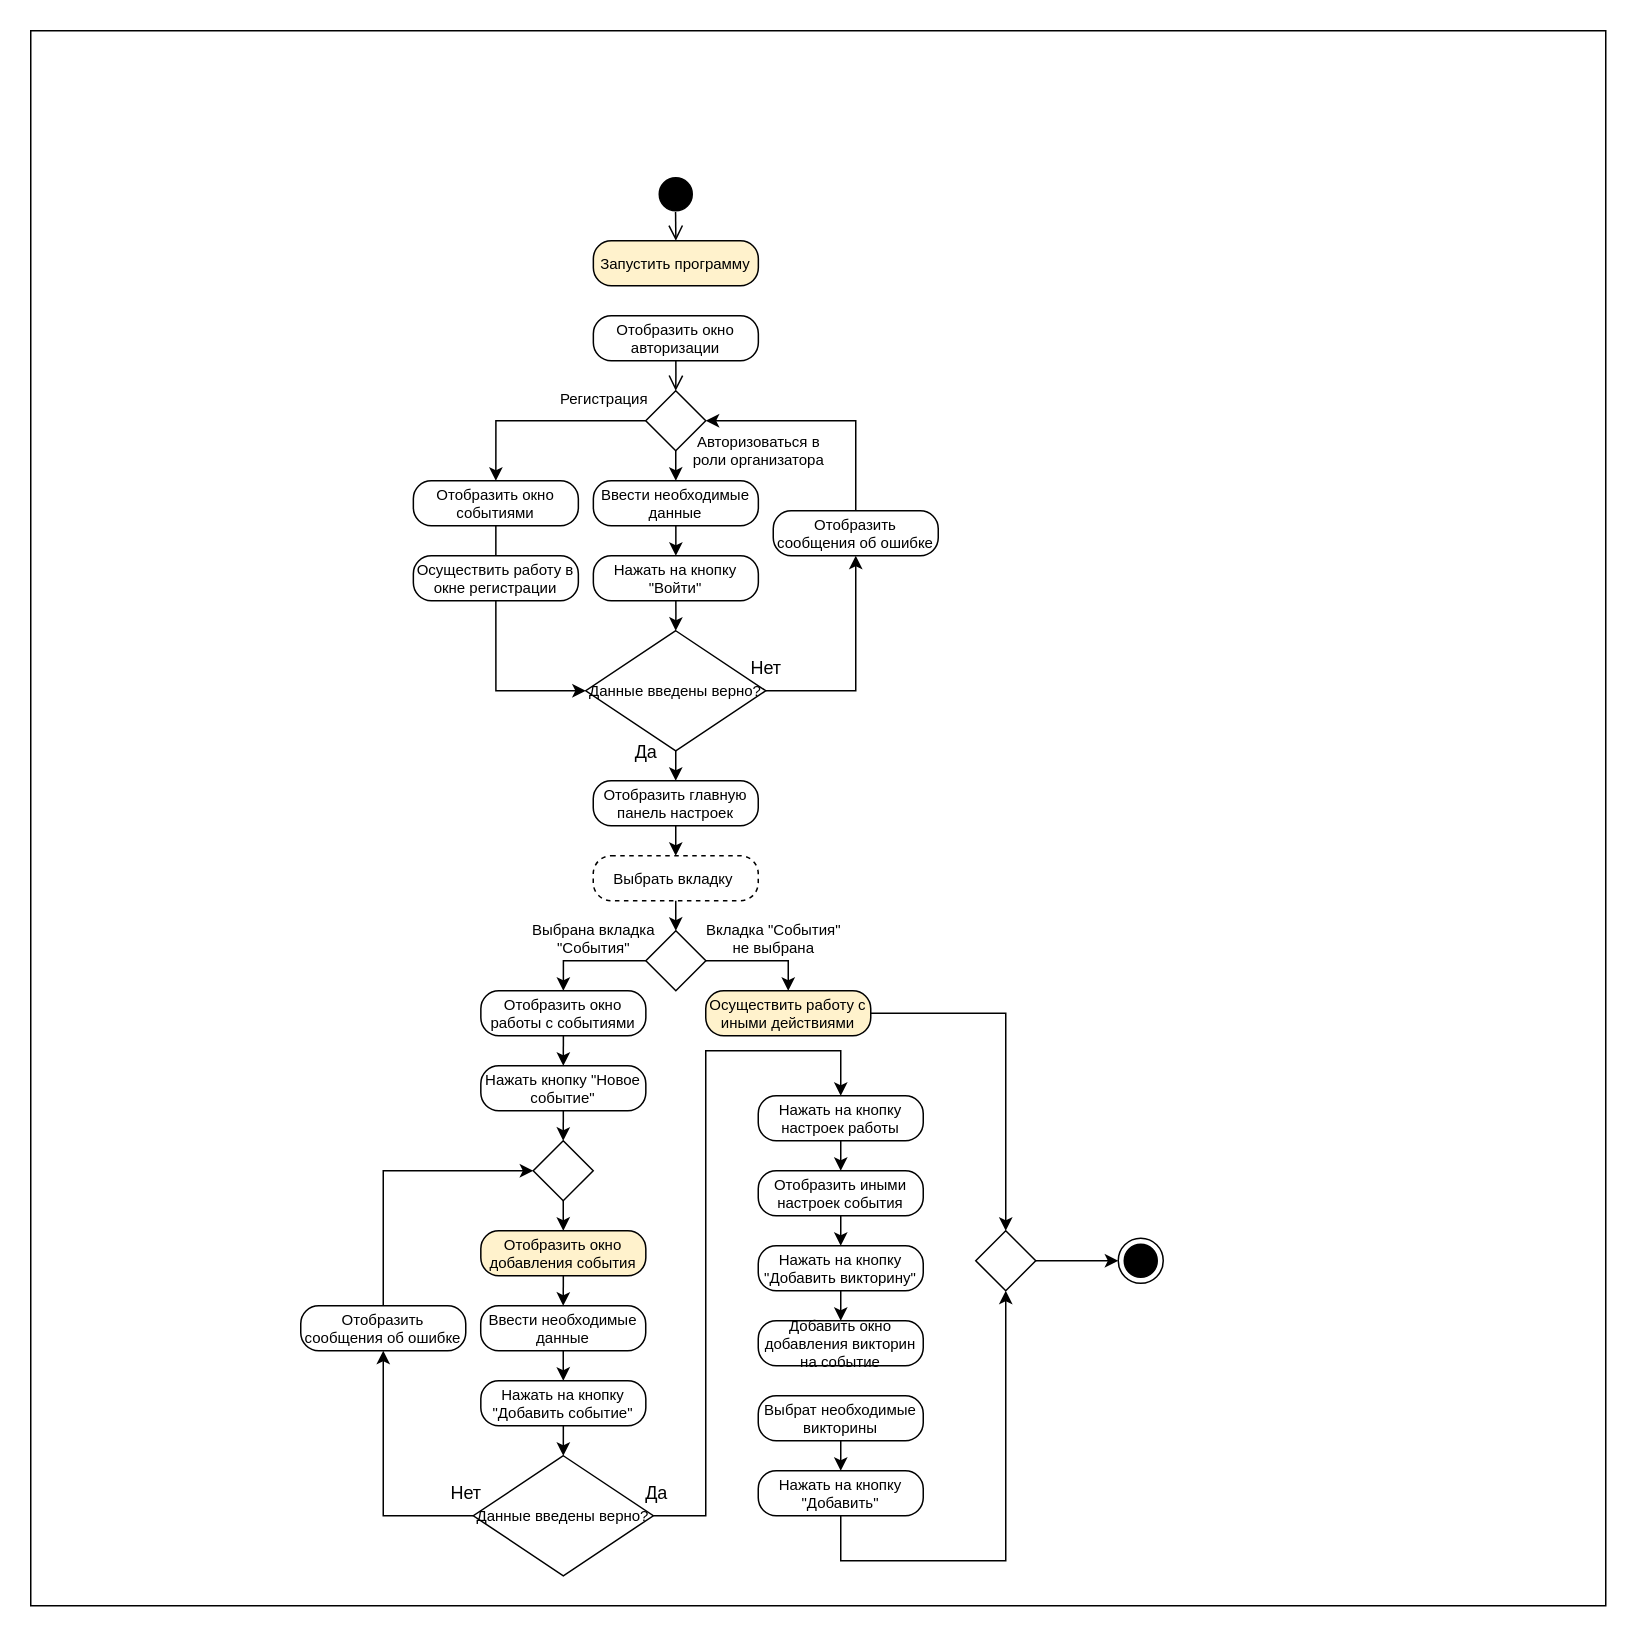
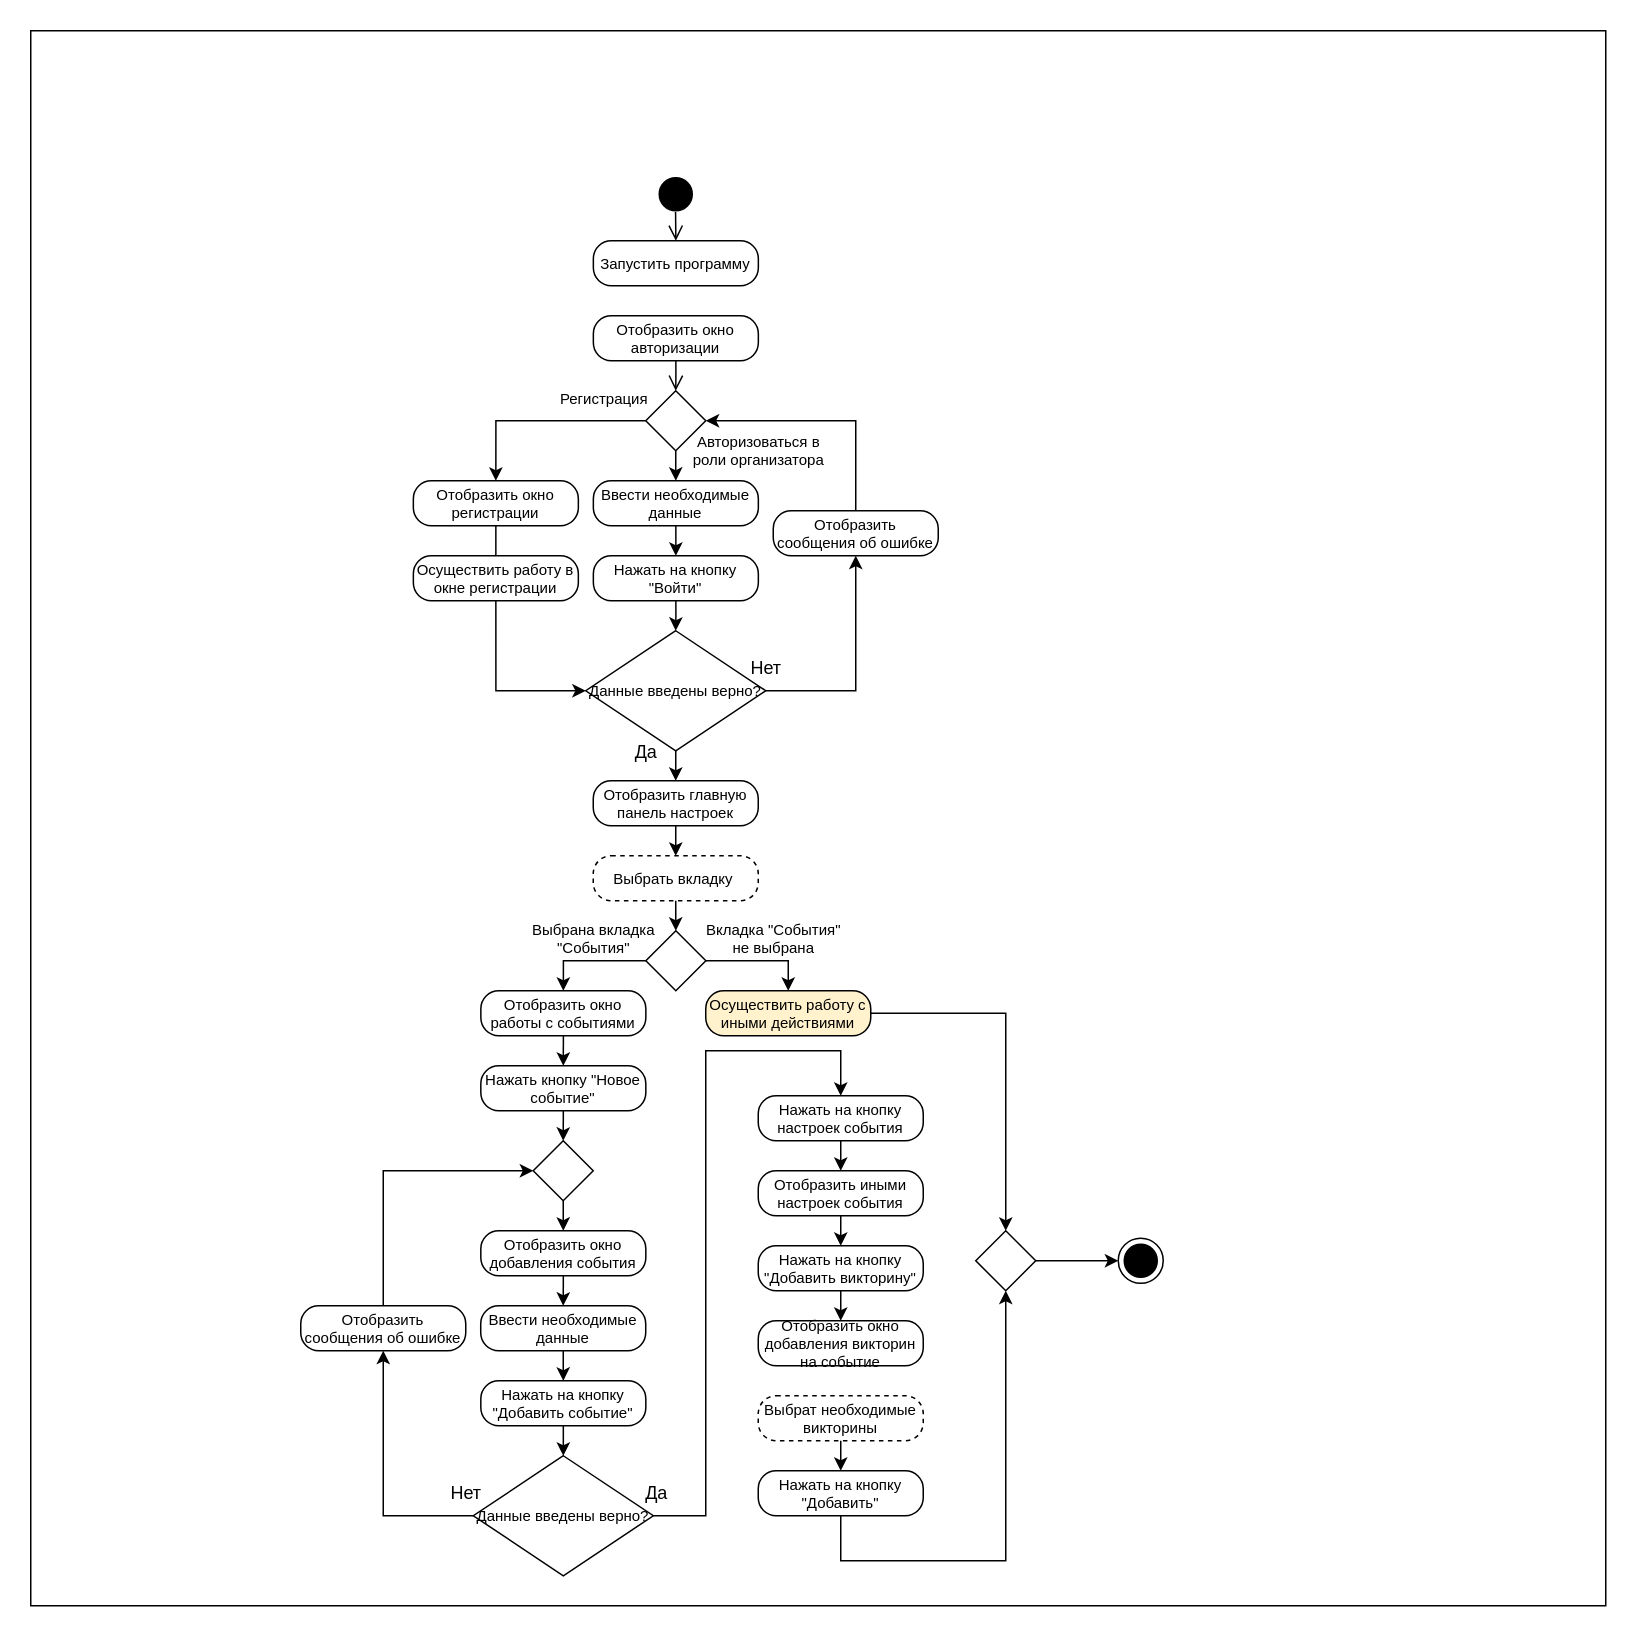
(676, 263) -> (676, 263)
(496, 503) -> (496, 503)
(841, 1118) -> (841, 1118)
(563, 1253) -> (563, 1253)
(841, 1343) -> (841, 1343)
(841, 1418) -> (841, 1418)
